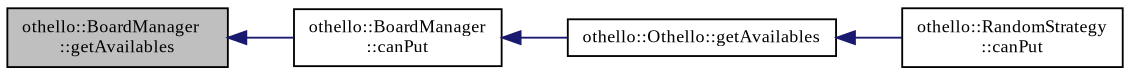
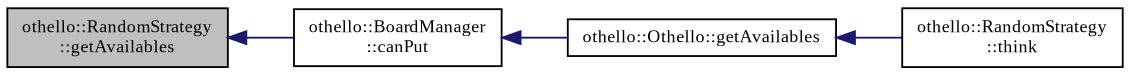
(118, 38) -> (118, 38)
(1012, 38) -> (1012, 38)
